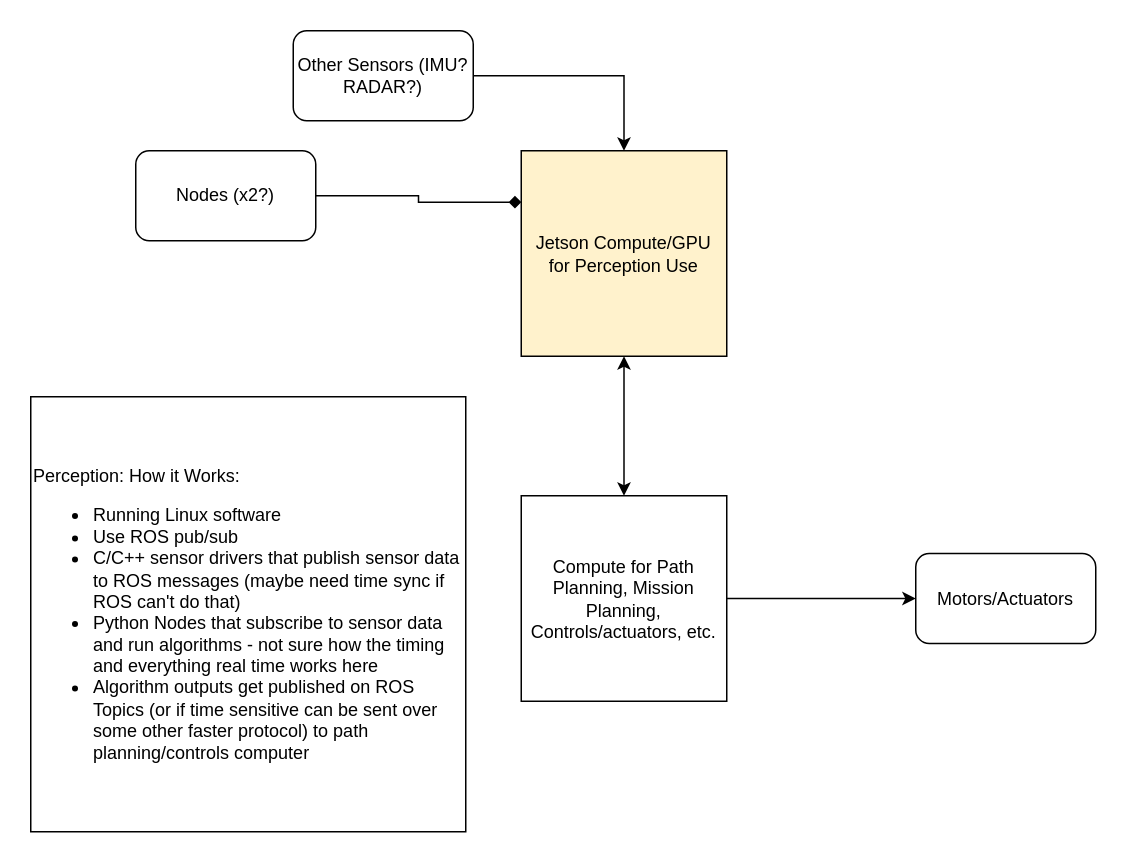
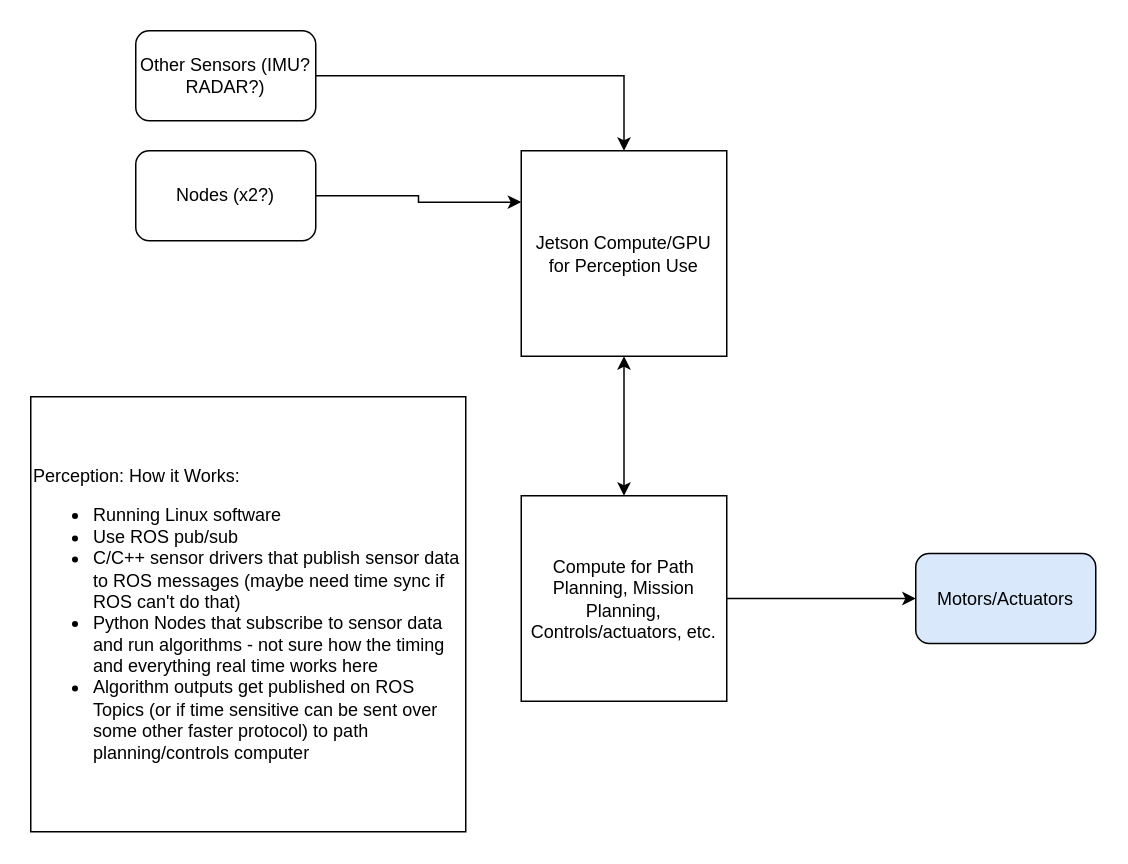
(383, 76) -> (226, 76)
(509, 202) -> (510, 202)
(624, 254) -> (624, 254)
(1006, 599) -> (1006, 599)
